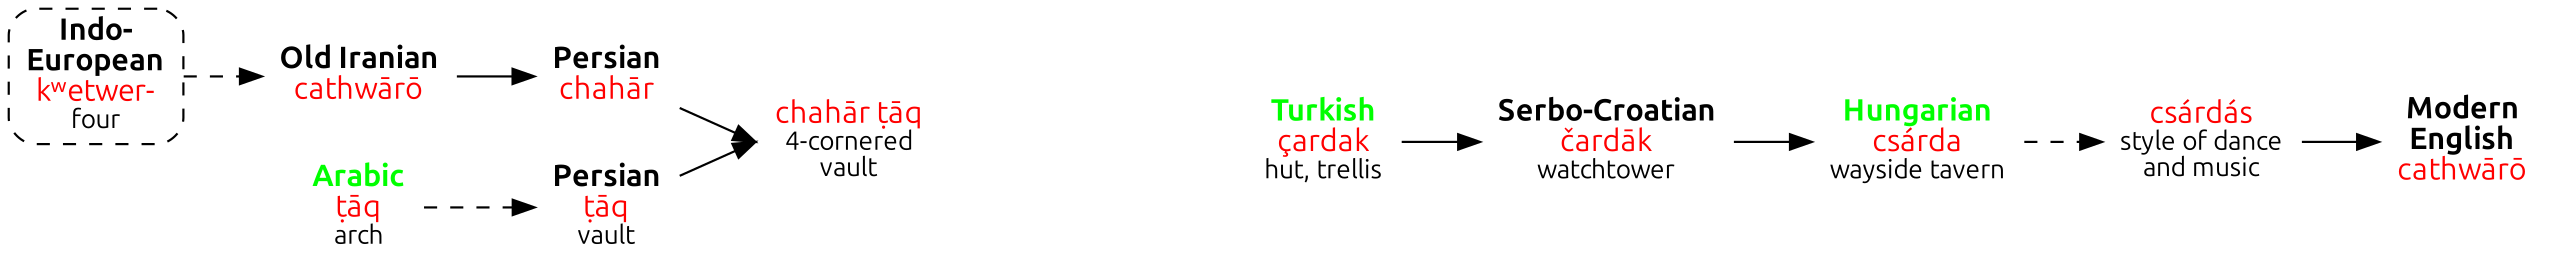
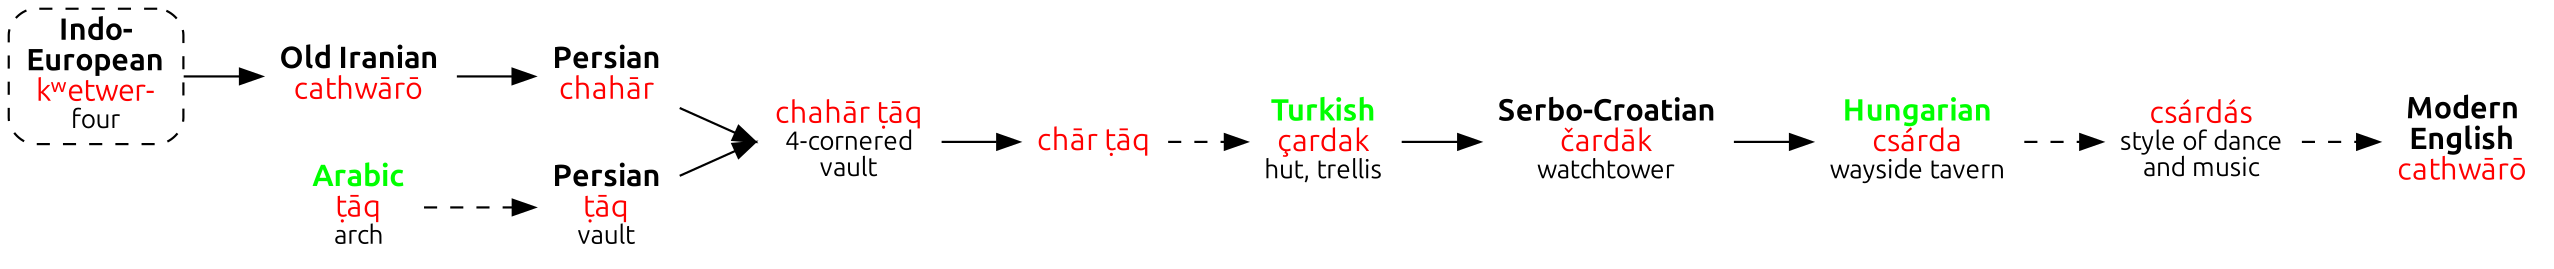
(212, 76) -> (212, 76)
none -> (1094, 142)
(2330, 142) -> (2330, 142)
